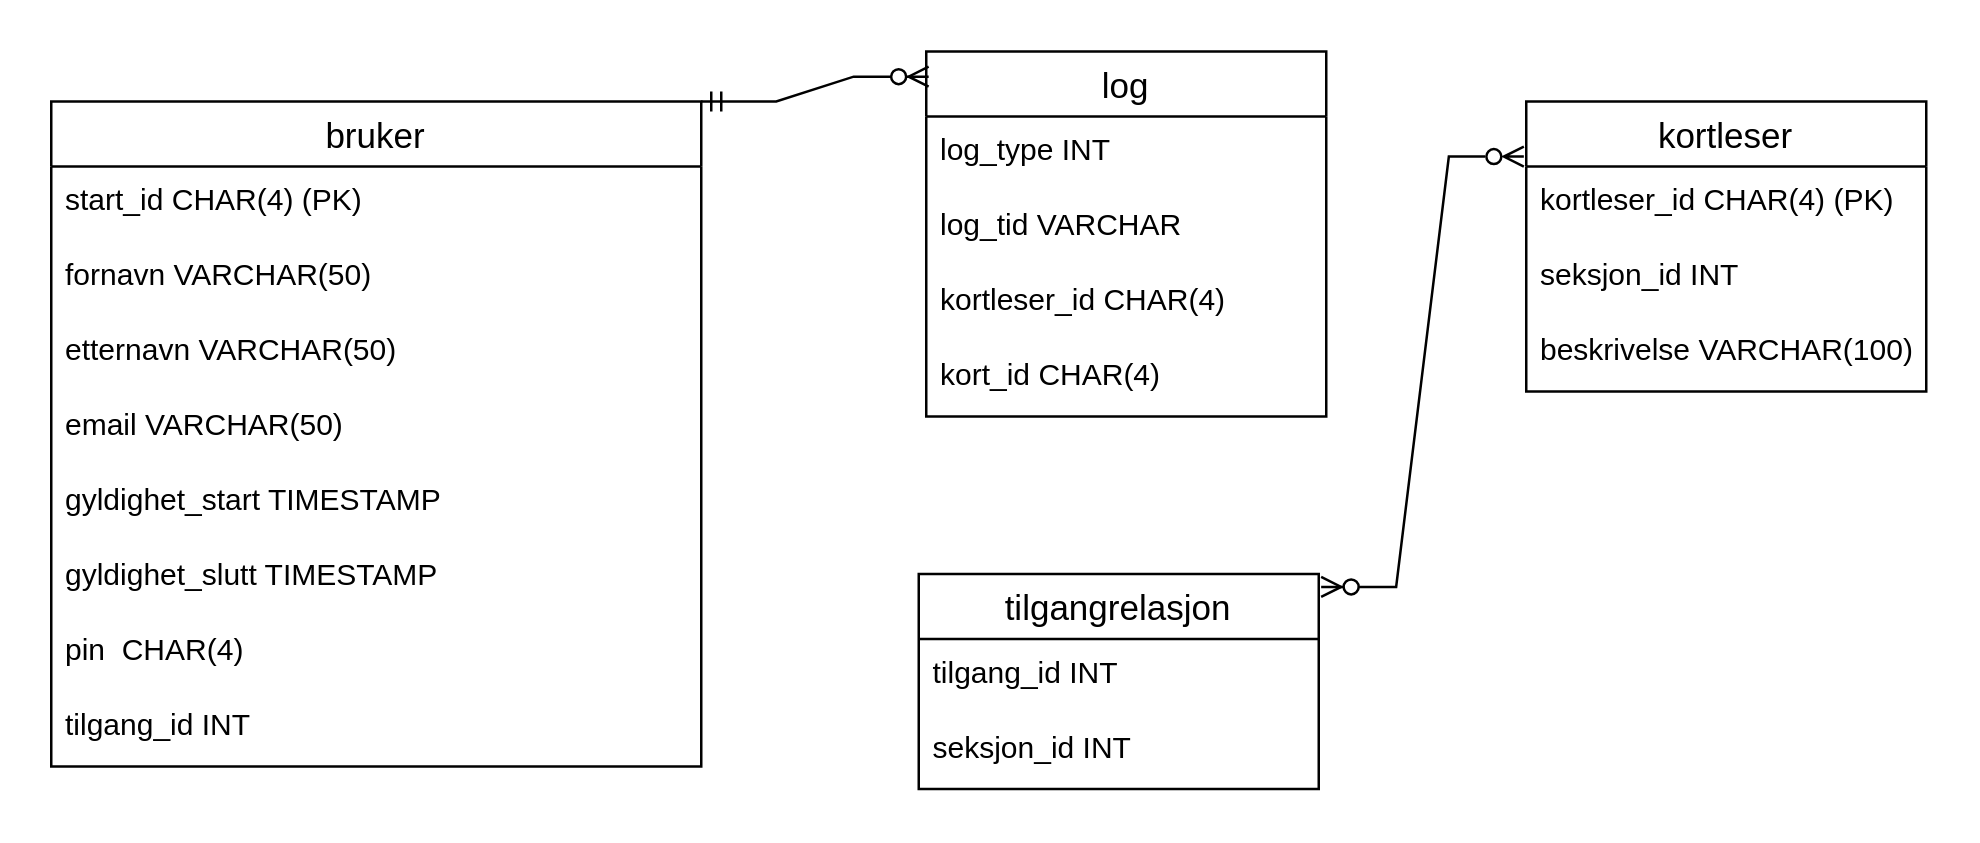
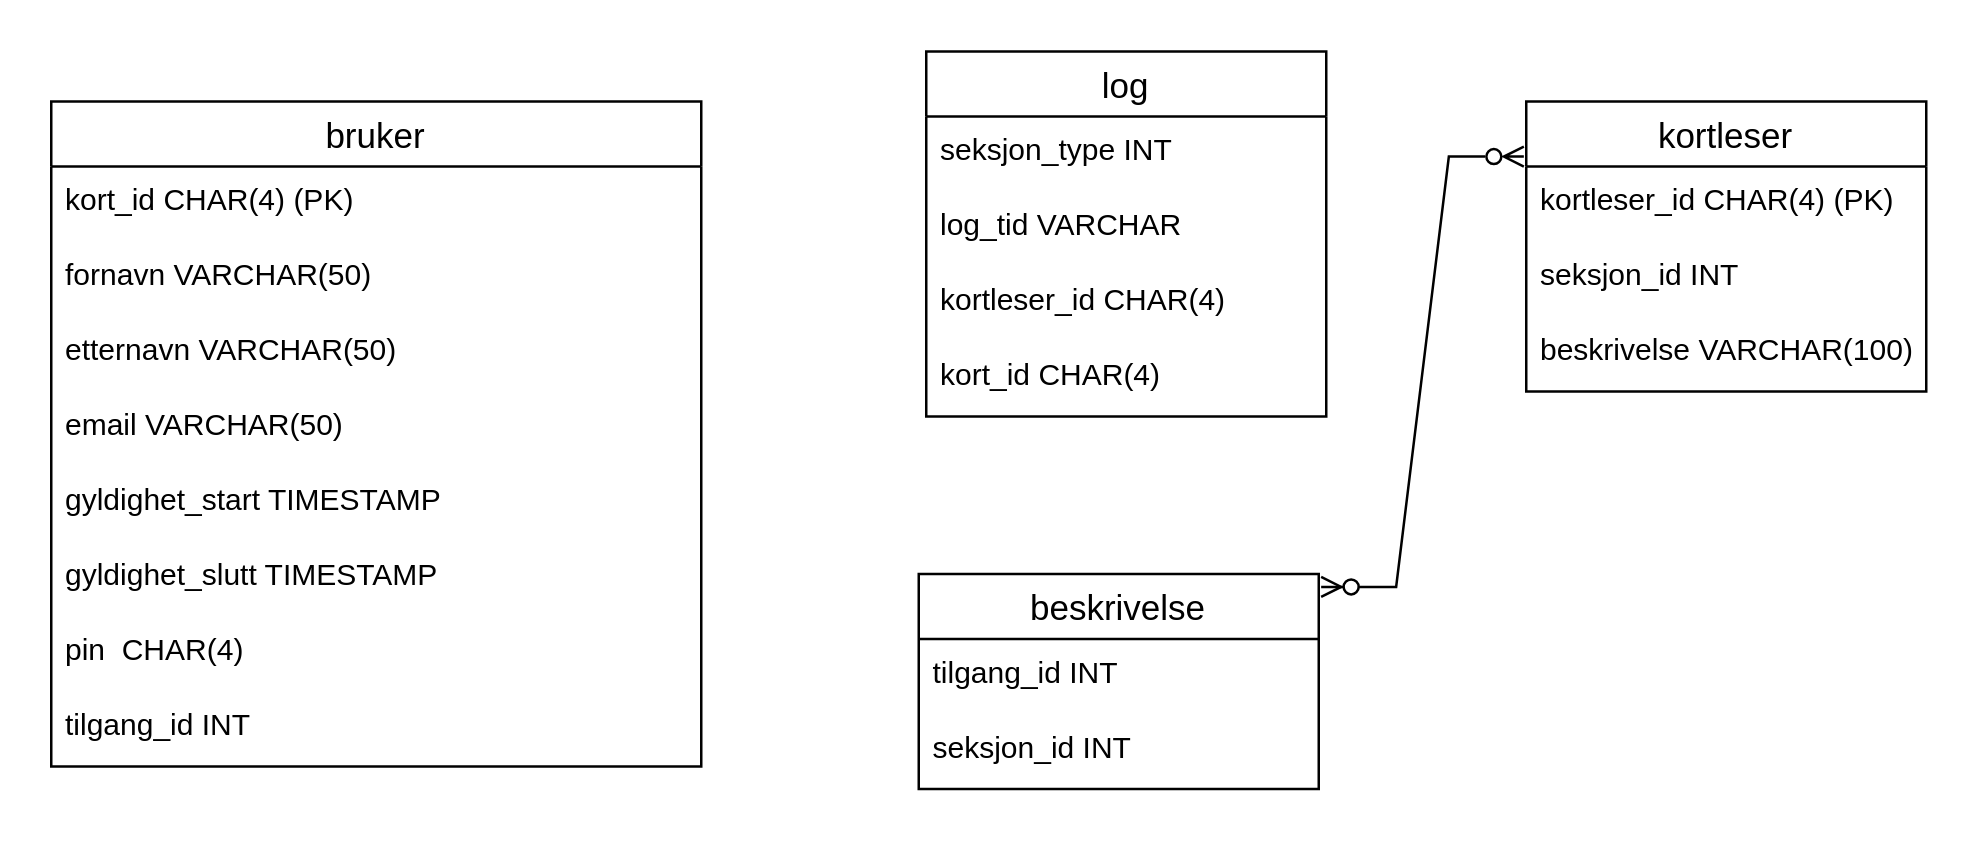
(798, 94) -> none
(1034, 152) -> (1072, 152)
(231, 202) -> (223, 202)
(1118, 608) -> (1118, 608)
